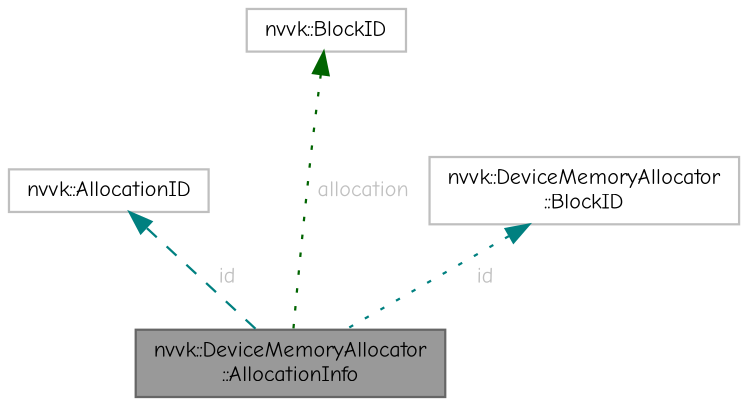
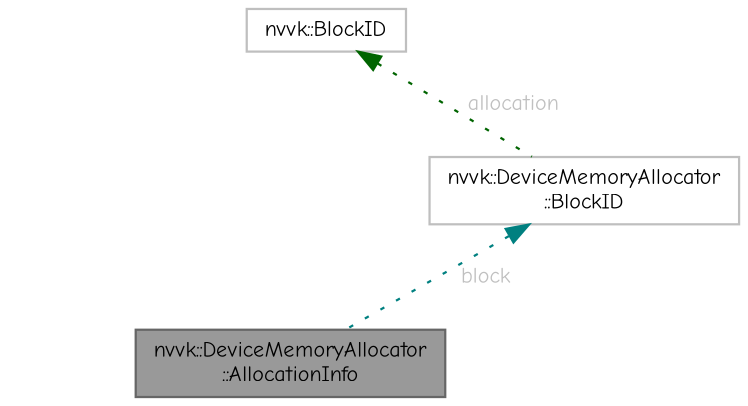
(109, 191) -> none
(306, 202) -> (455, 110)
(482, 277) -> (482, 277)
